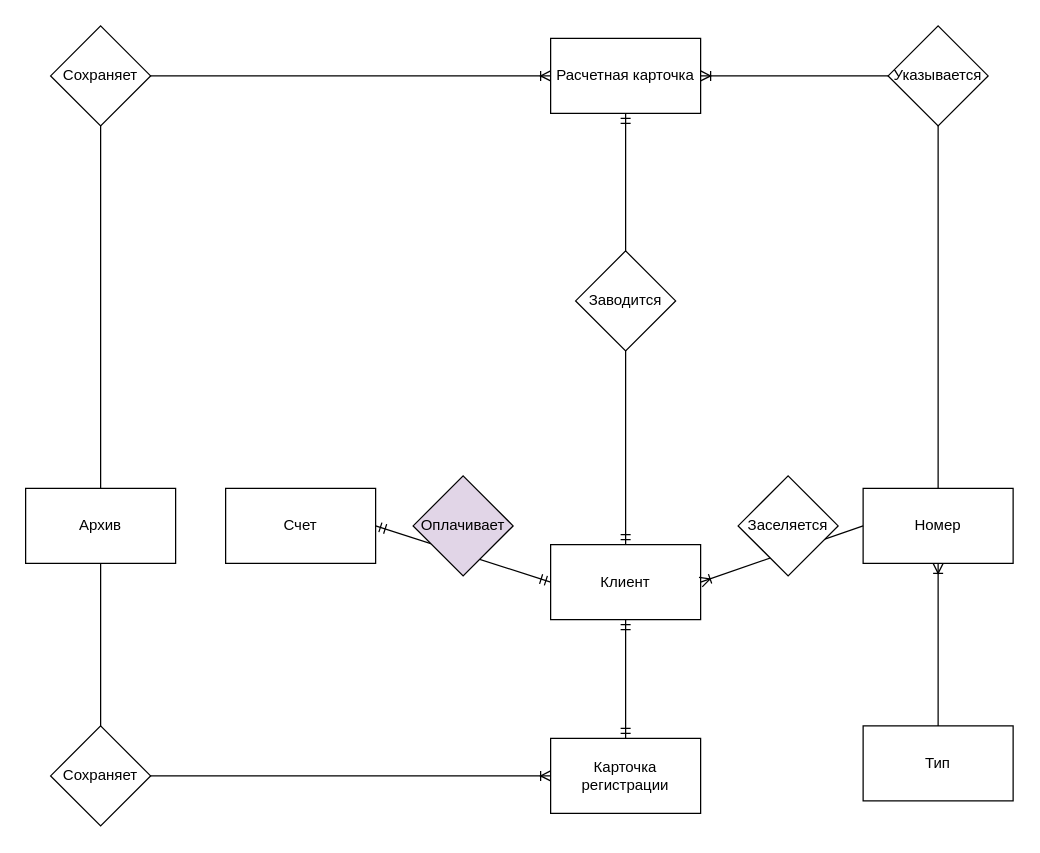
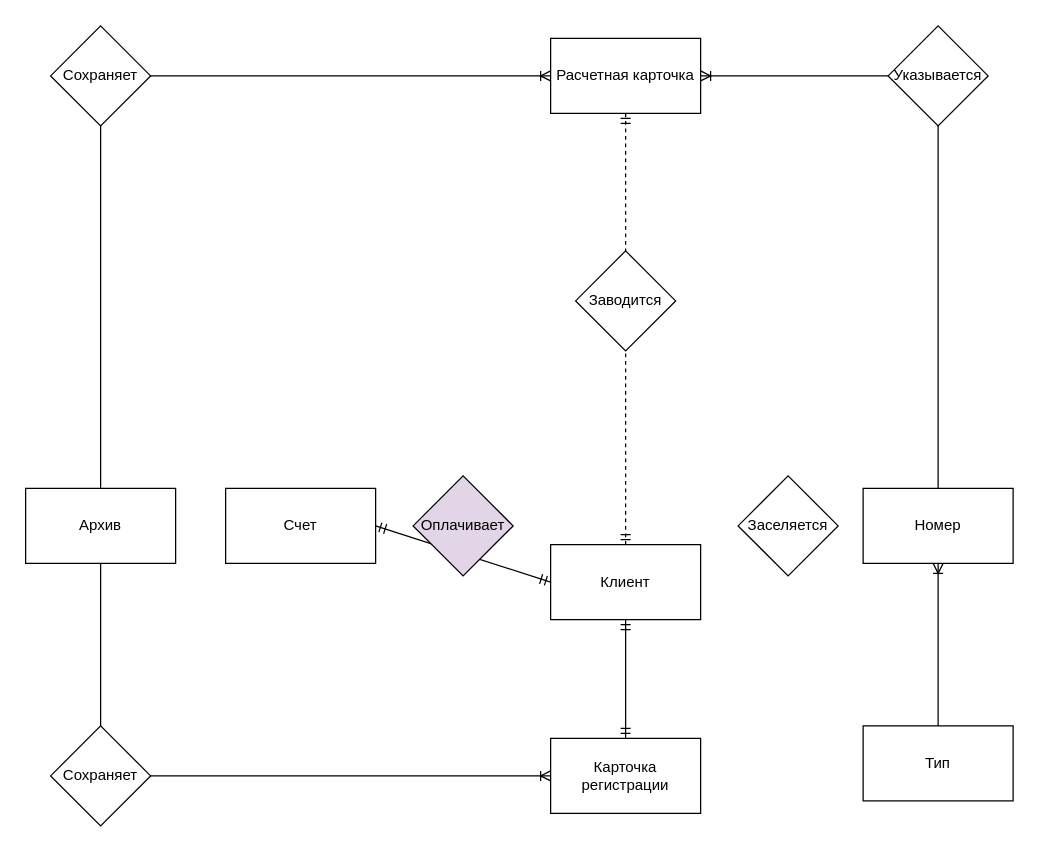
(626, 446) -> (626, 446)
(736, 570) -> none
